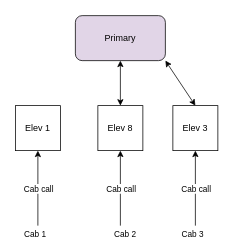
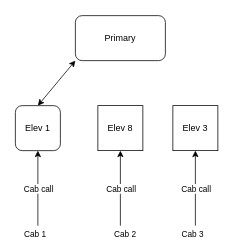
(120, 38) -> (120, 38)
none -> (56, 83)
(120, 83) -> none
(180, 83) -> none
(38, 128) -> (38, 128)
